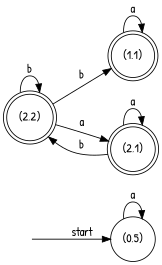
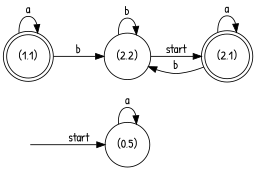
(79, 88) -> (74, 56)
(30, 117) -> (127, 56)
(82, 123) -> (176, 50)
